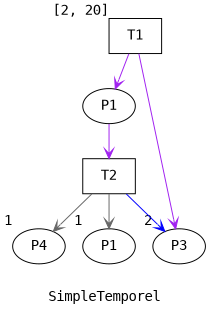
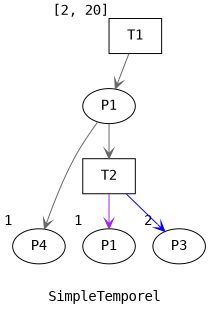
(124, 67) -> (124, 67)
(109, 136) -> (109, 136)
(156, 136) -> none
(109, 206) -> (109, 206)
(76, 209) -> (69, 169)
